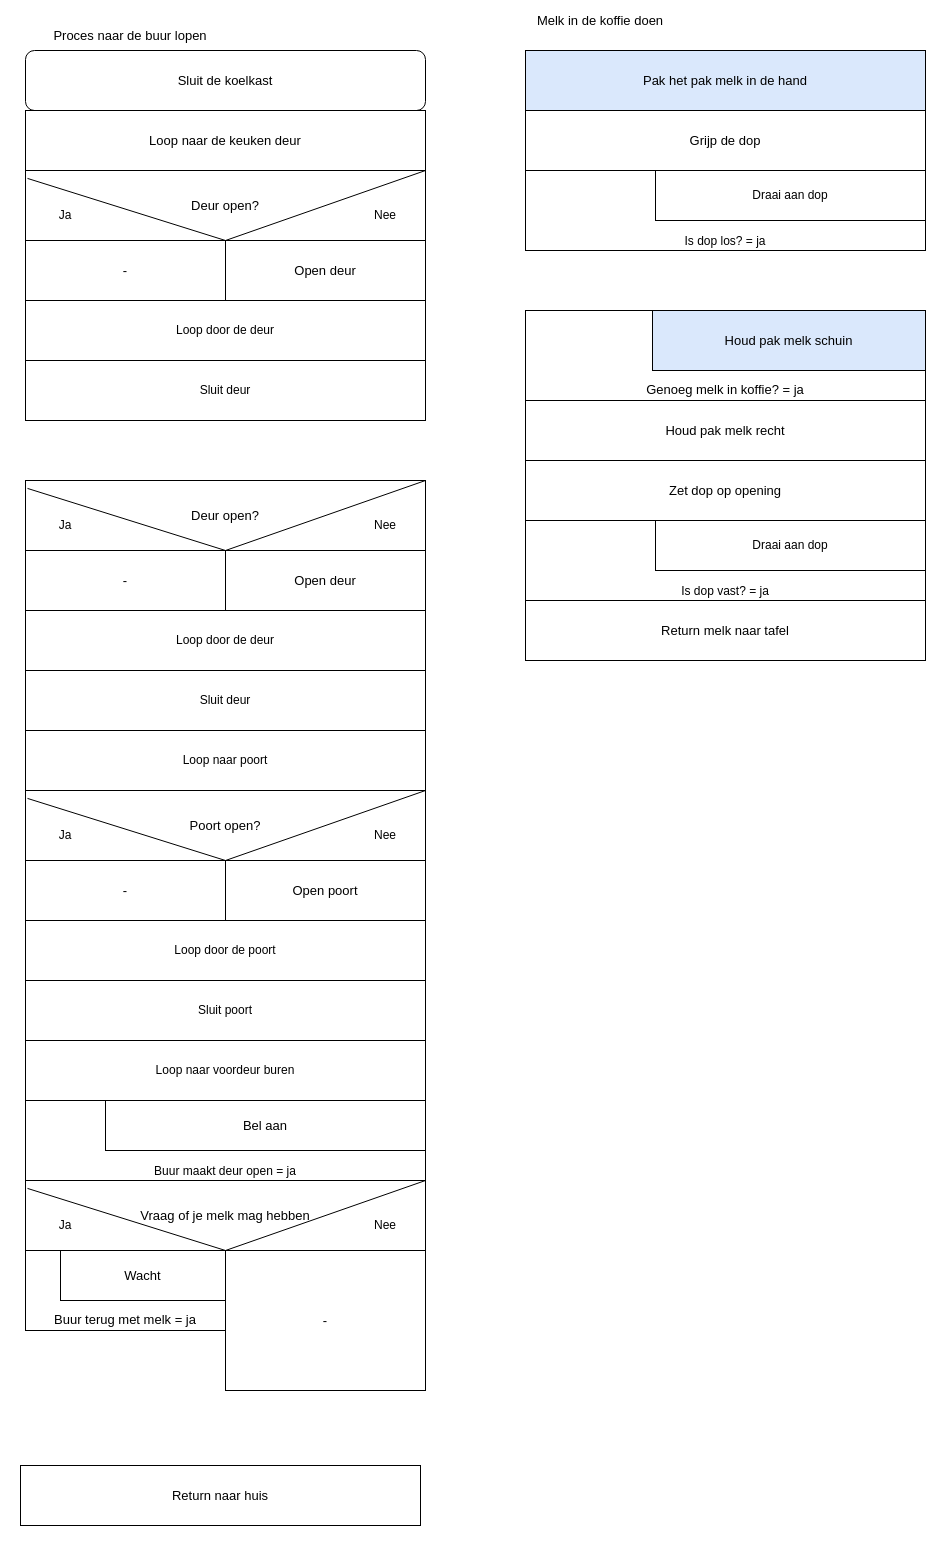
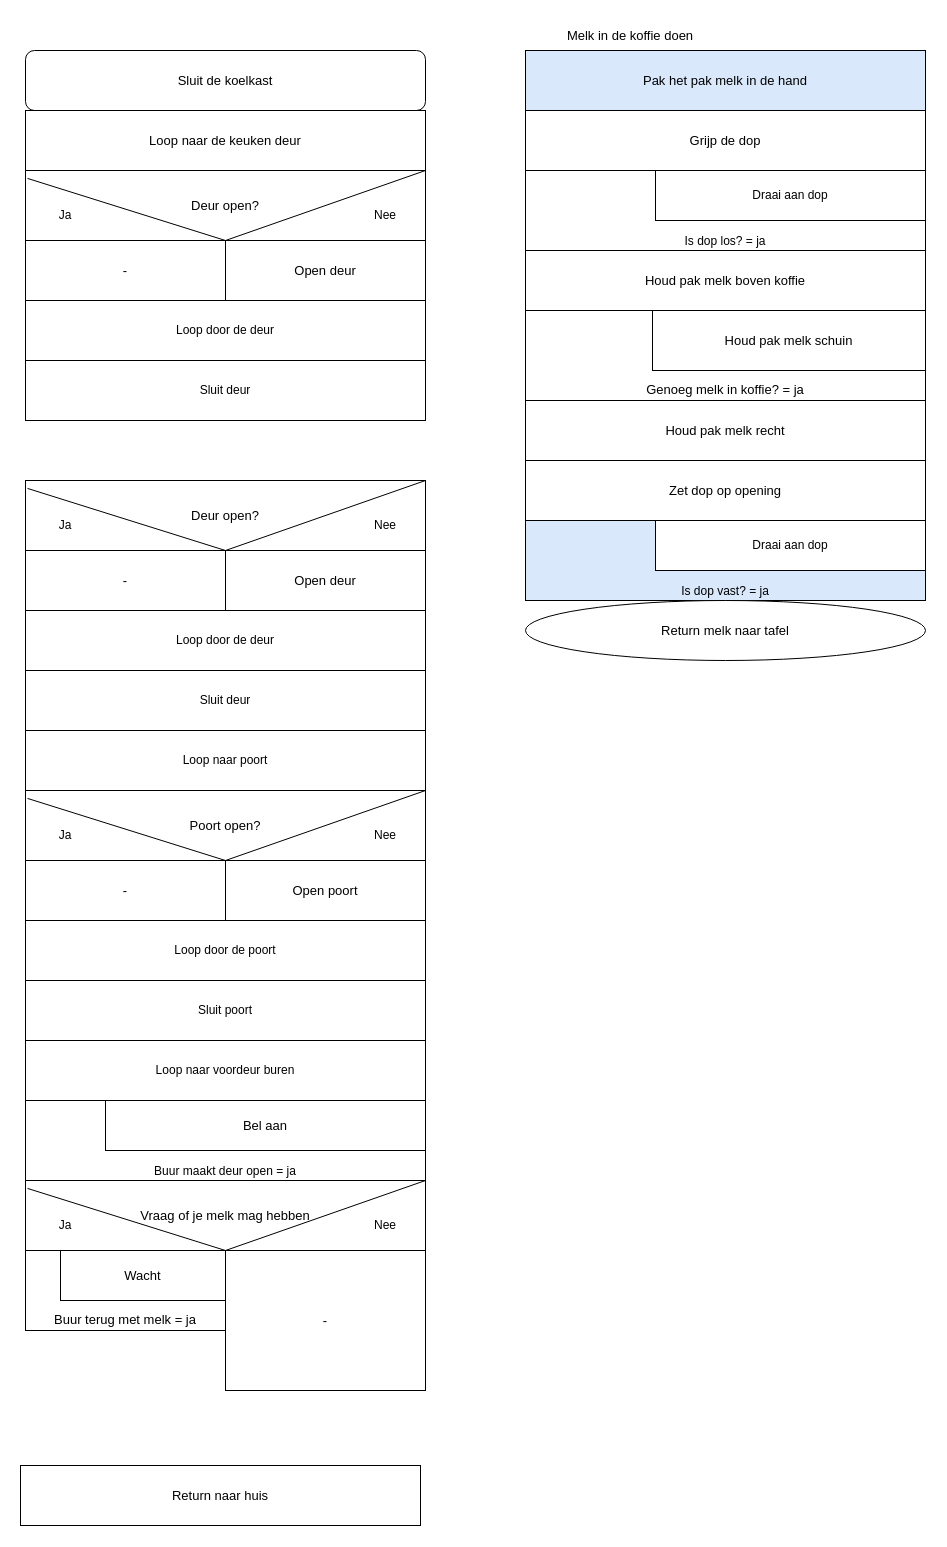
(601, 21) -> (631, 36)
(131, 36) -> none
none -> (726, 281)
(789, 341) -> (789, 341)
(726, 590) -> (726, 590)
(726, 631) -> (726, 631)
